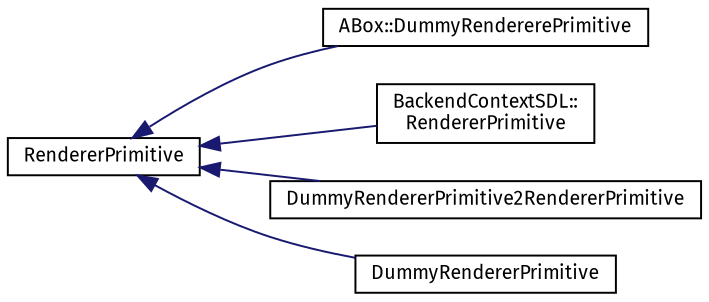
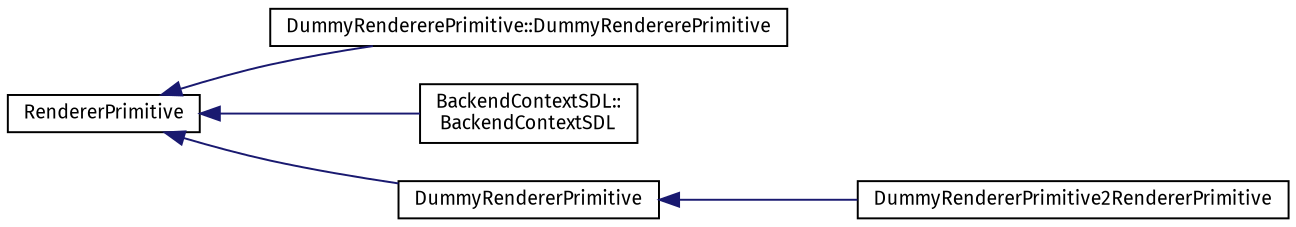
(486, 27) -> (529, 27)
(486, 114) -> (529, 114)
(270, 175) -> (768, 200)
